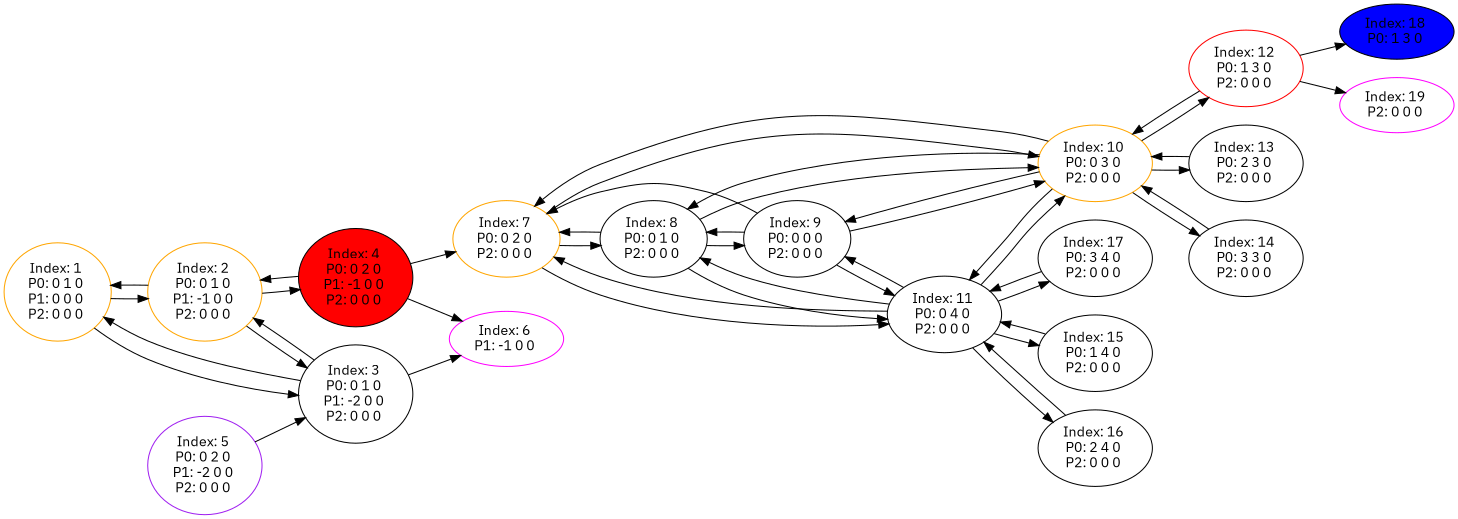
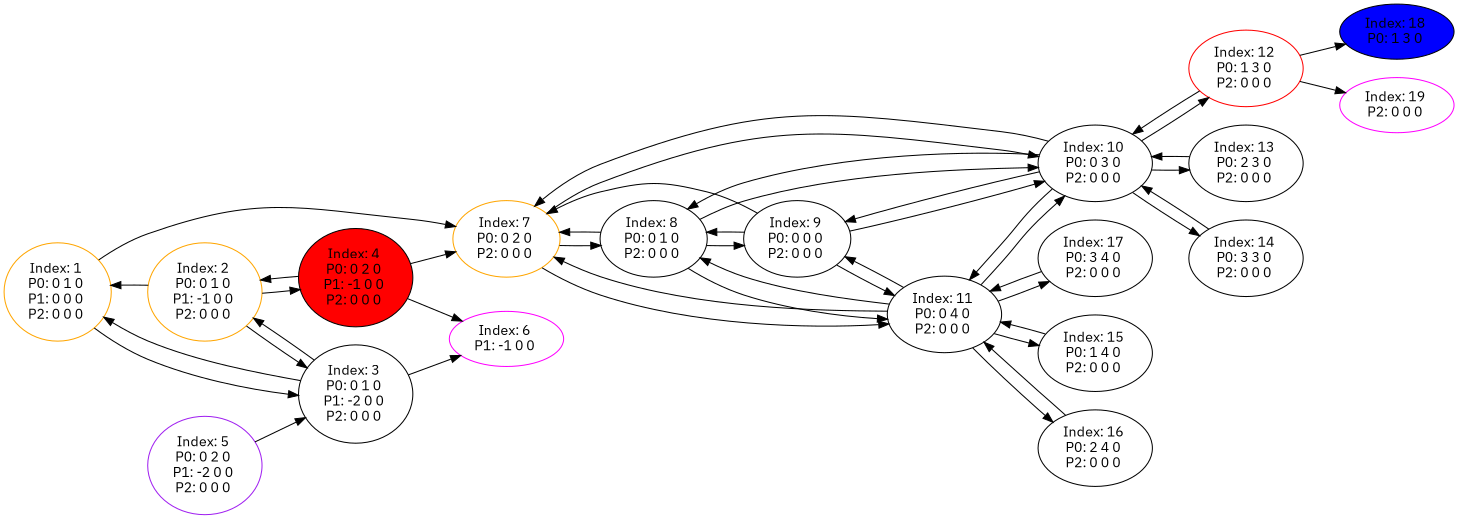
(1095, 163) -> (1095, 163)
(124, 299) -> (268, 208)
